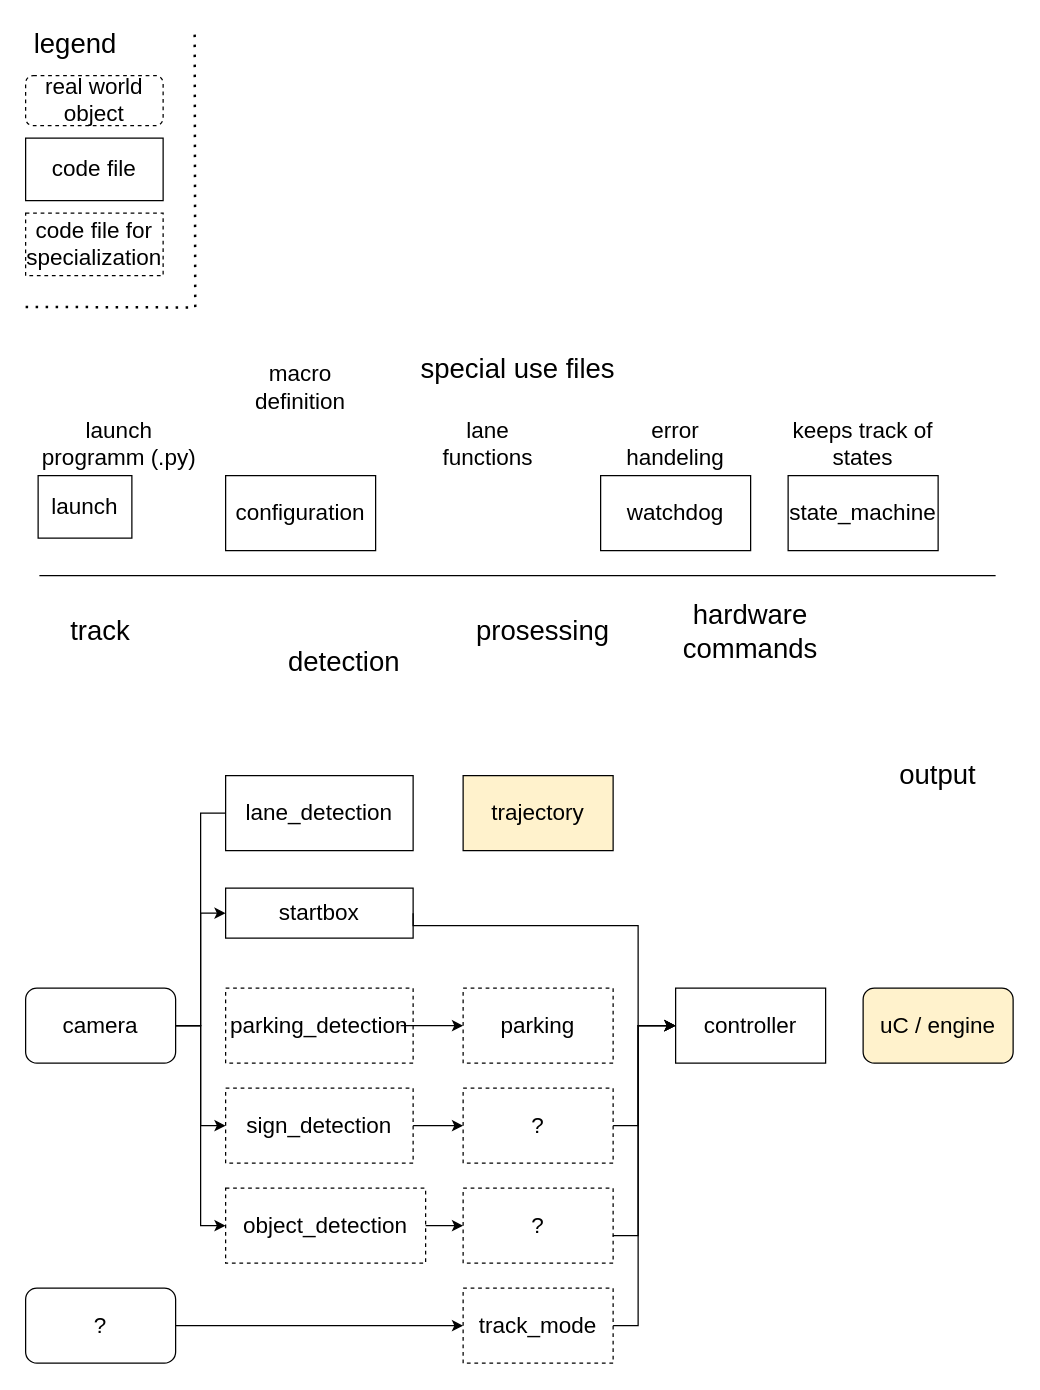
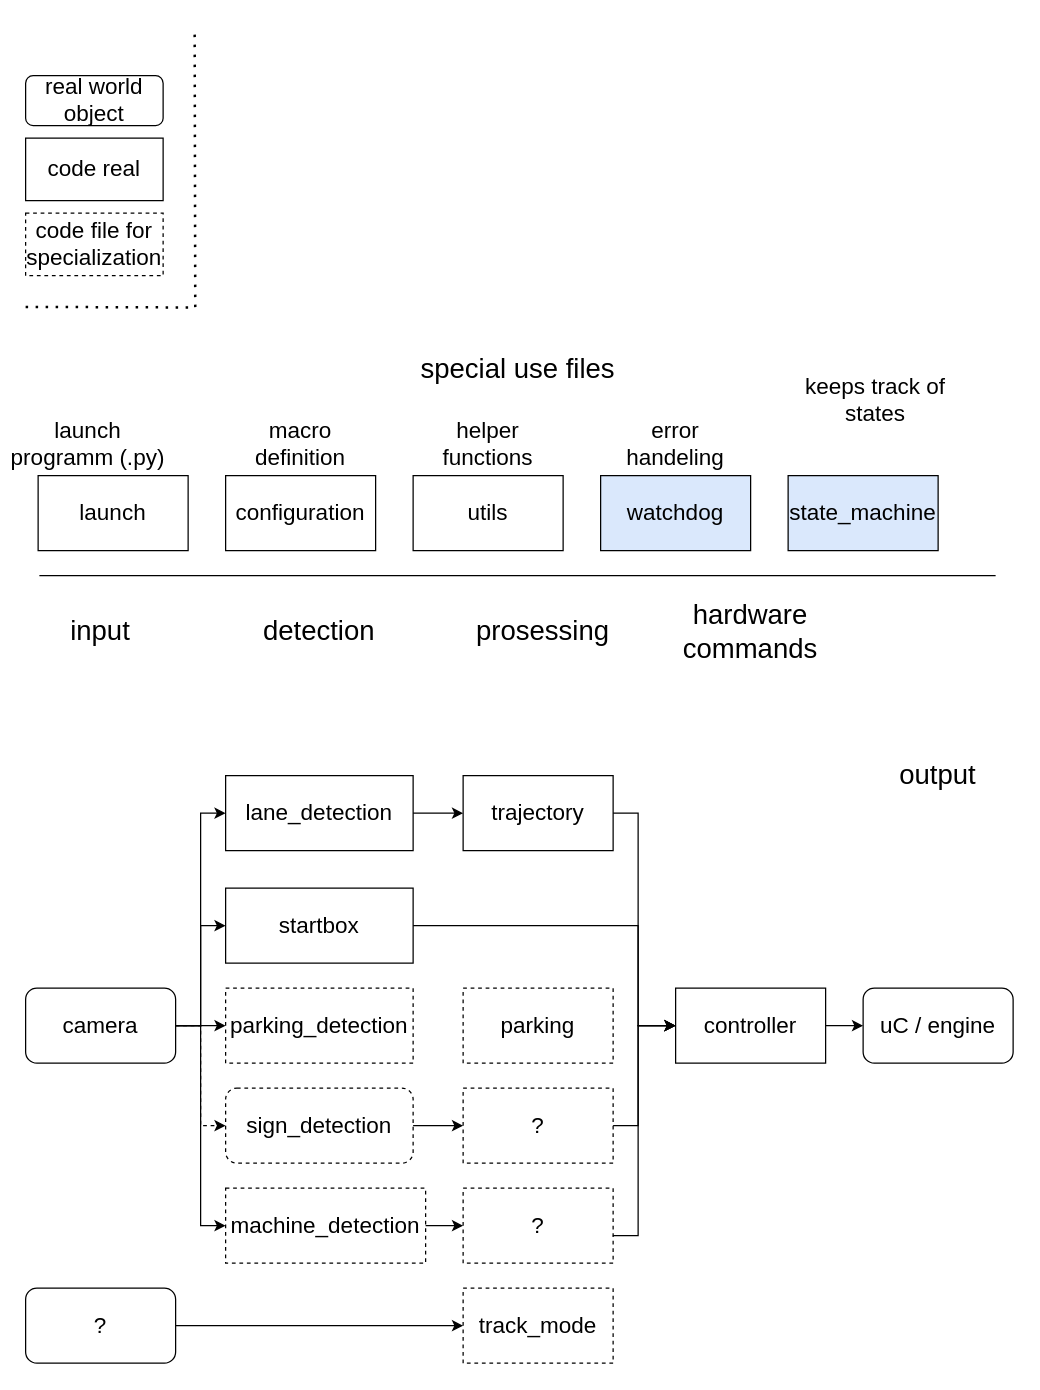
(76, 44) -> none
(94, 101) -> (94, 101)
(94, 169) -> (94, 169)
(301, 388) -> (301, 444)
(119, 444) -> (88, 444)
(488, 444) -> (488, 444)
(863, 444) -> (876, 401)
(85, 507) -> (113, 513)
none -> (488, 513)
(676, 513) -> (676, 513)
(863, 513) -> (863, 513)
(101, 632) -> (101, 632)
(344, 663) -> (319, 632)
(219, 813) -> (216, 813)
none -> (434, 813)
(538, 813) -> (538, 813)
none -> (638, 855)
(319, 913) -> (319, 926)
none -> (210, 1026)
(422, 1026) -> none
none -> (840, 1026)
(938, 1026) -> (938, 1026)
(210, 1126) -> (210, 1126)
(319, 1126) -> (319, 1126)
(326, 1226) -> (326, 1226)
(638, 1295) -> none
